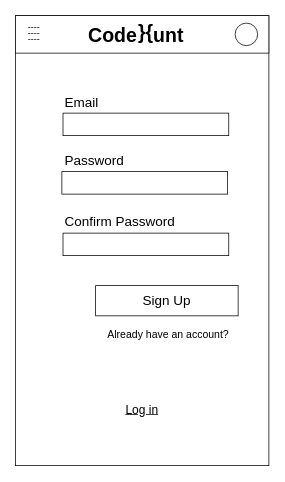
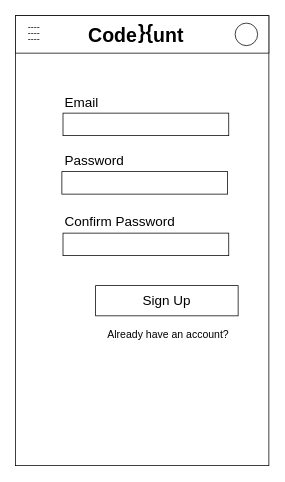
(142, 409) -> none
